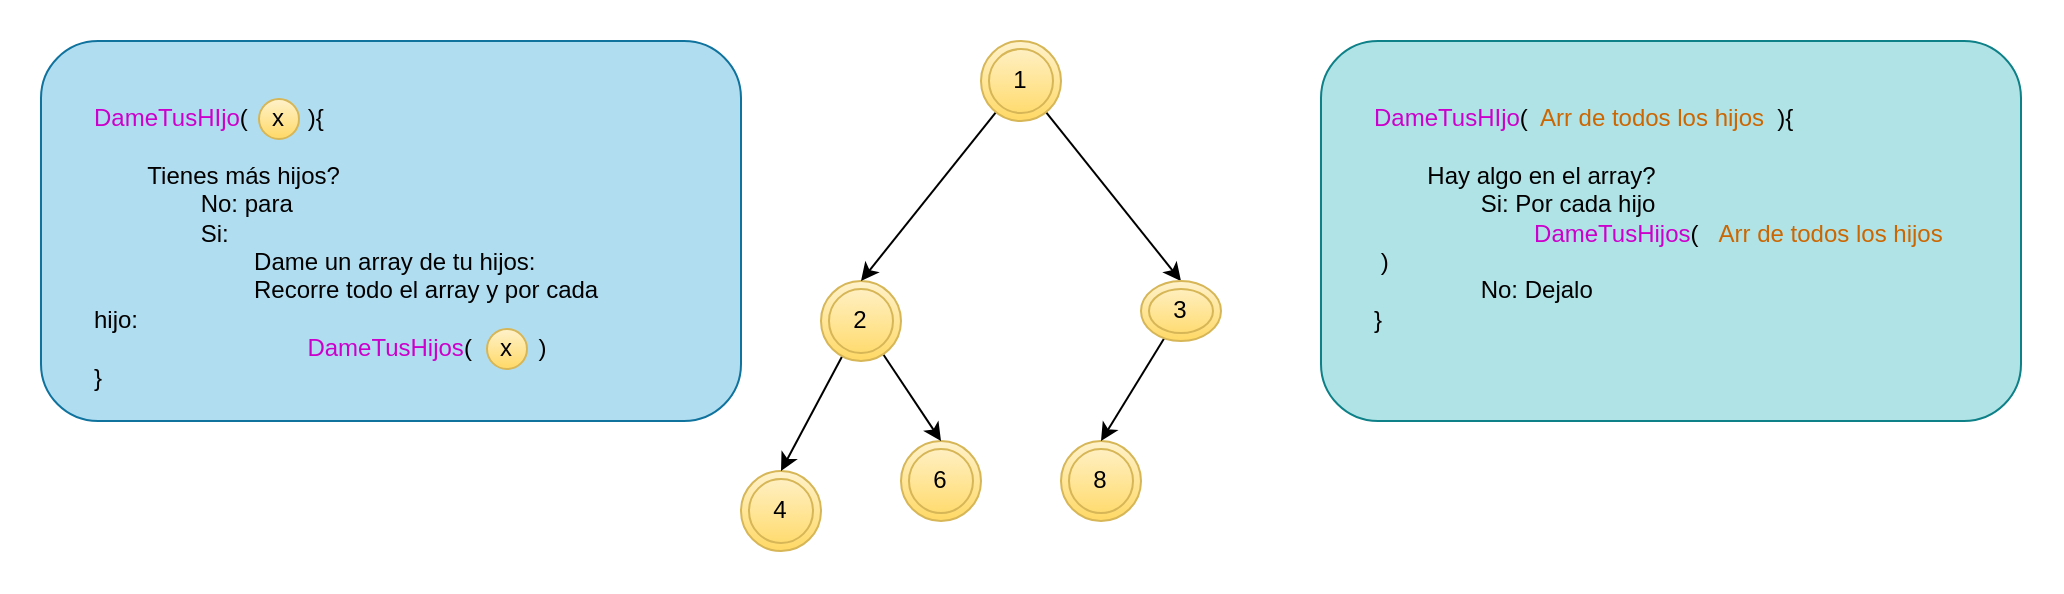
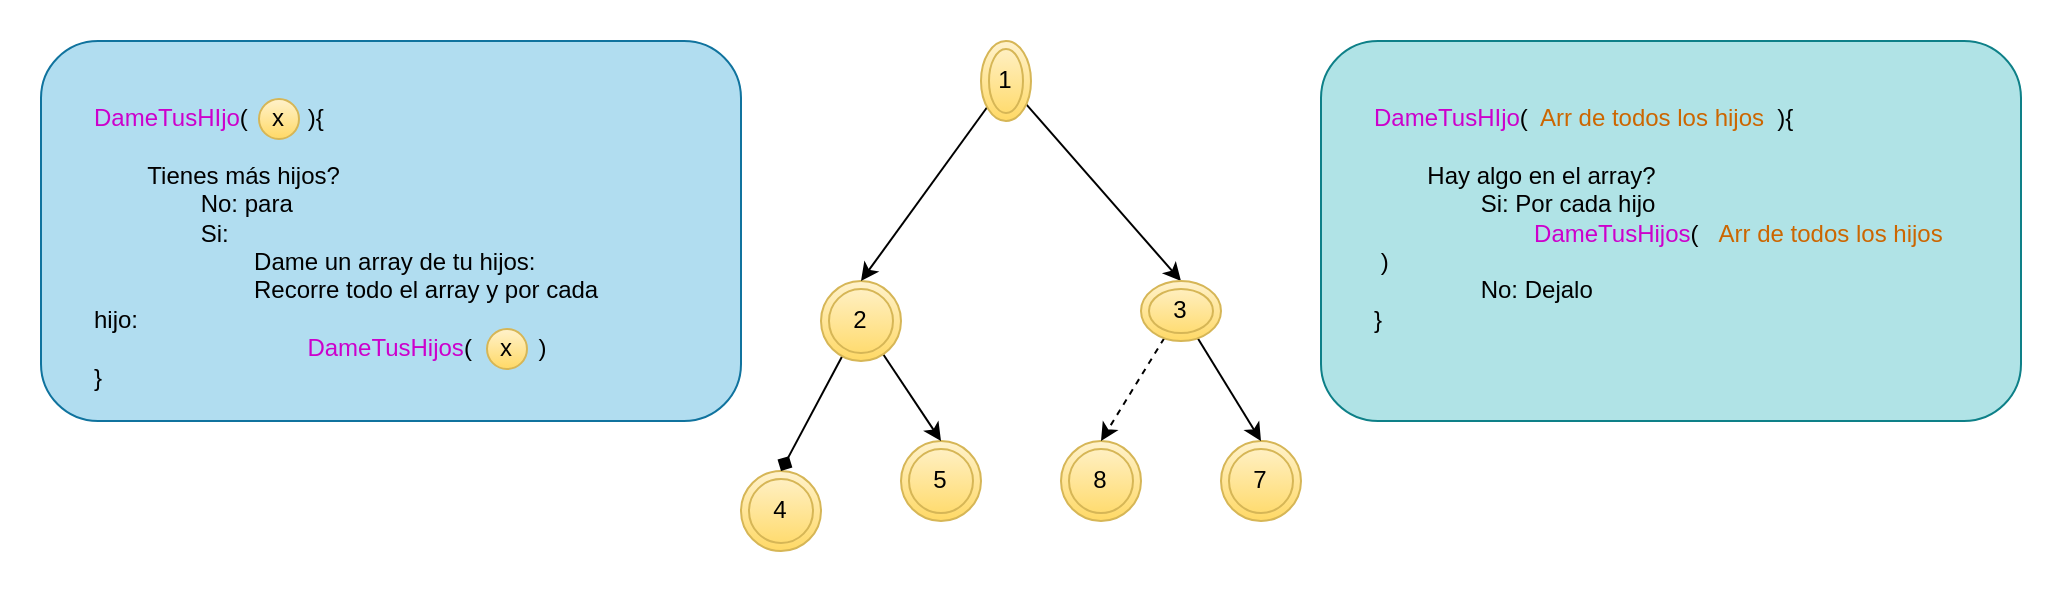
(1021, 81) -> (1006, 81)
none -> (1226, 384)
(1135, 385) -> (1135, 385)
(788, 458) -> (789, 457)
(941, 481) -> (941, 481)
none -> (1261, 481)
